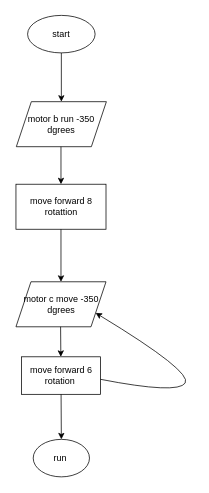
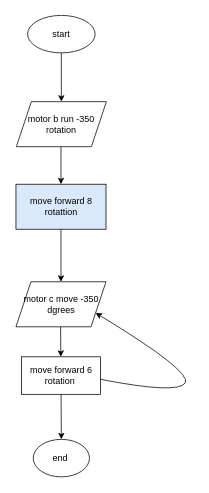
(61, 124) -> (61, 124)
(61, 207) -> (61, 207)
(62, 458) -> (62, 458)
